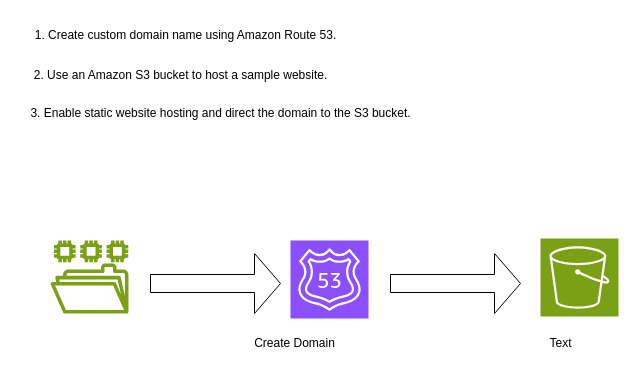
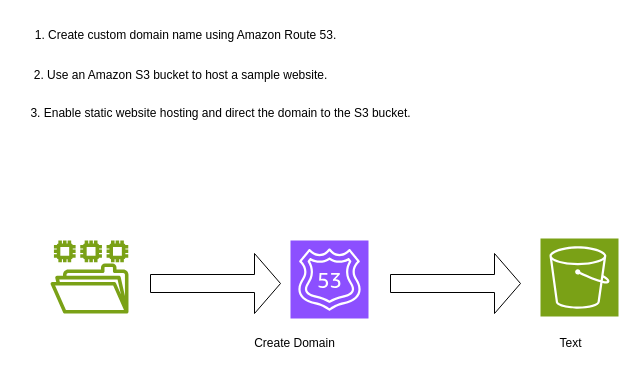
(561, 344) -> (571, 344)
